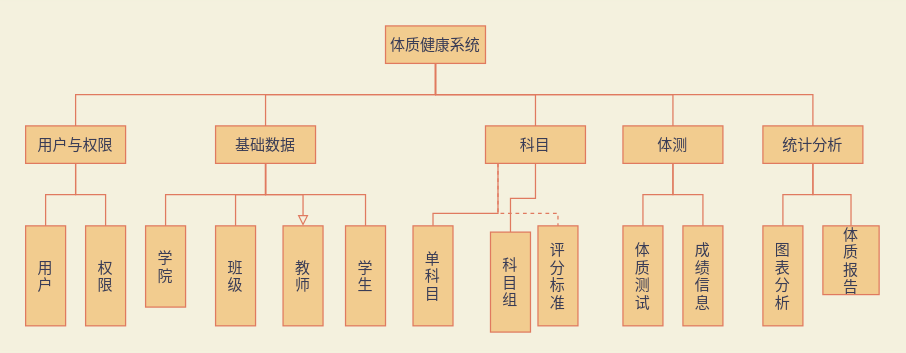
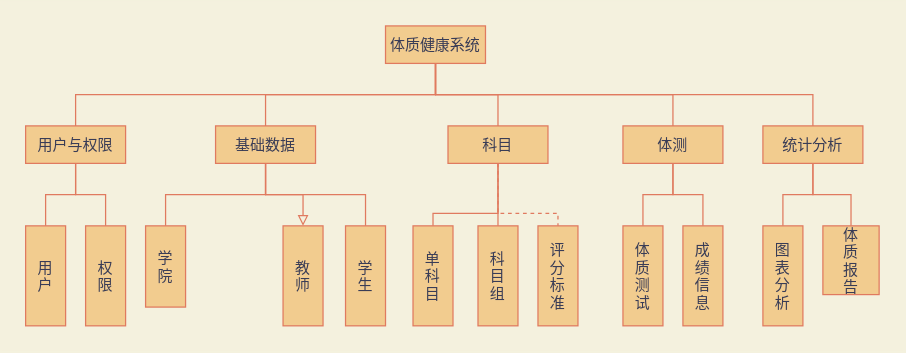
(536, 144) -> (498, 144)
(236, 211) -> none
(236, 276) -> none
(511, 282) -> (498, 276)
